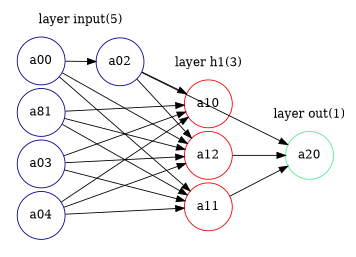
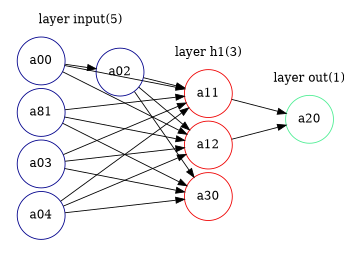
(208, 104) -> (208, 197)
(211, 107) -> (160, 82)
